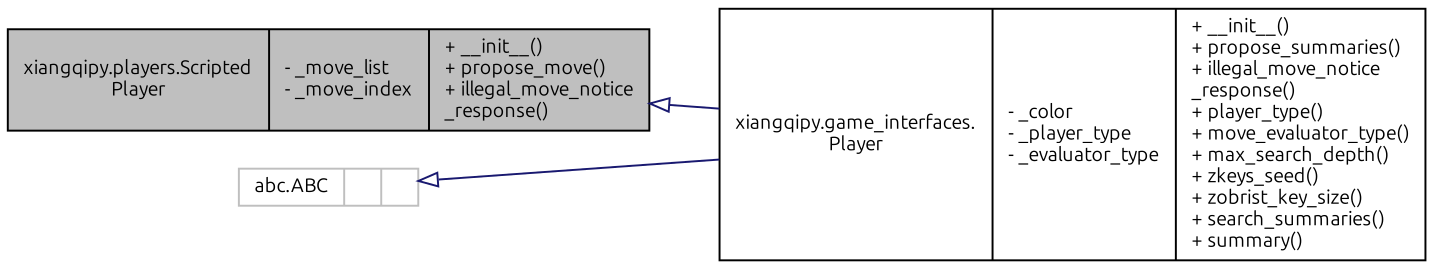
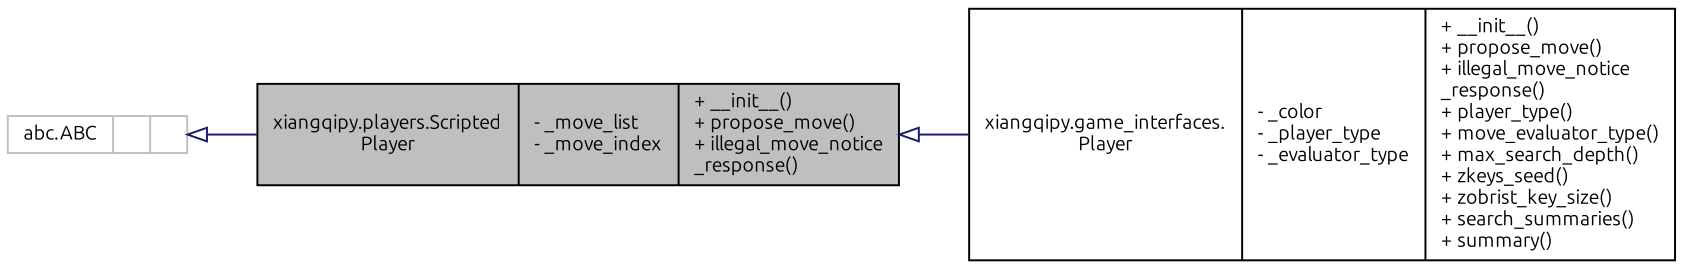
(1297, 48) -> (1522, 48)
(579, 170) -> (232, 135)
